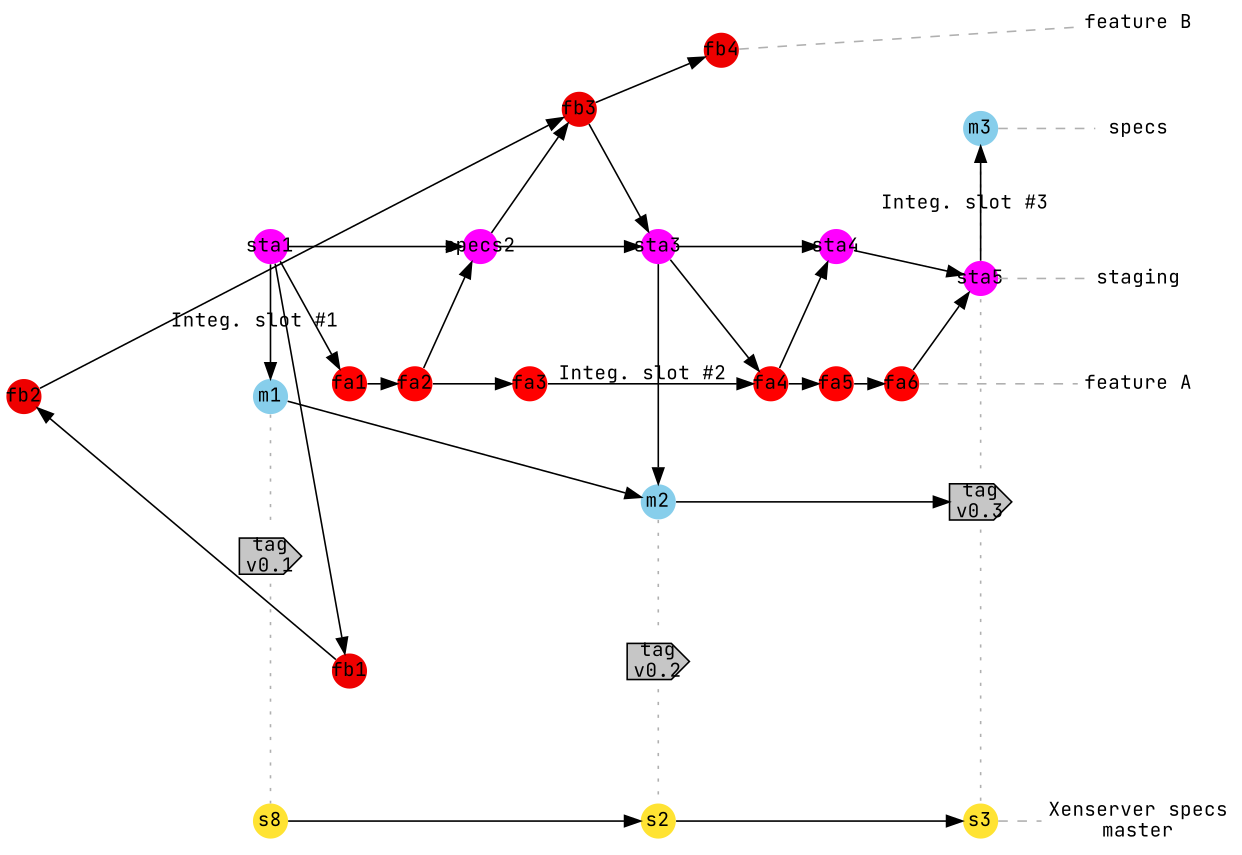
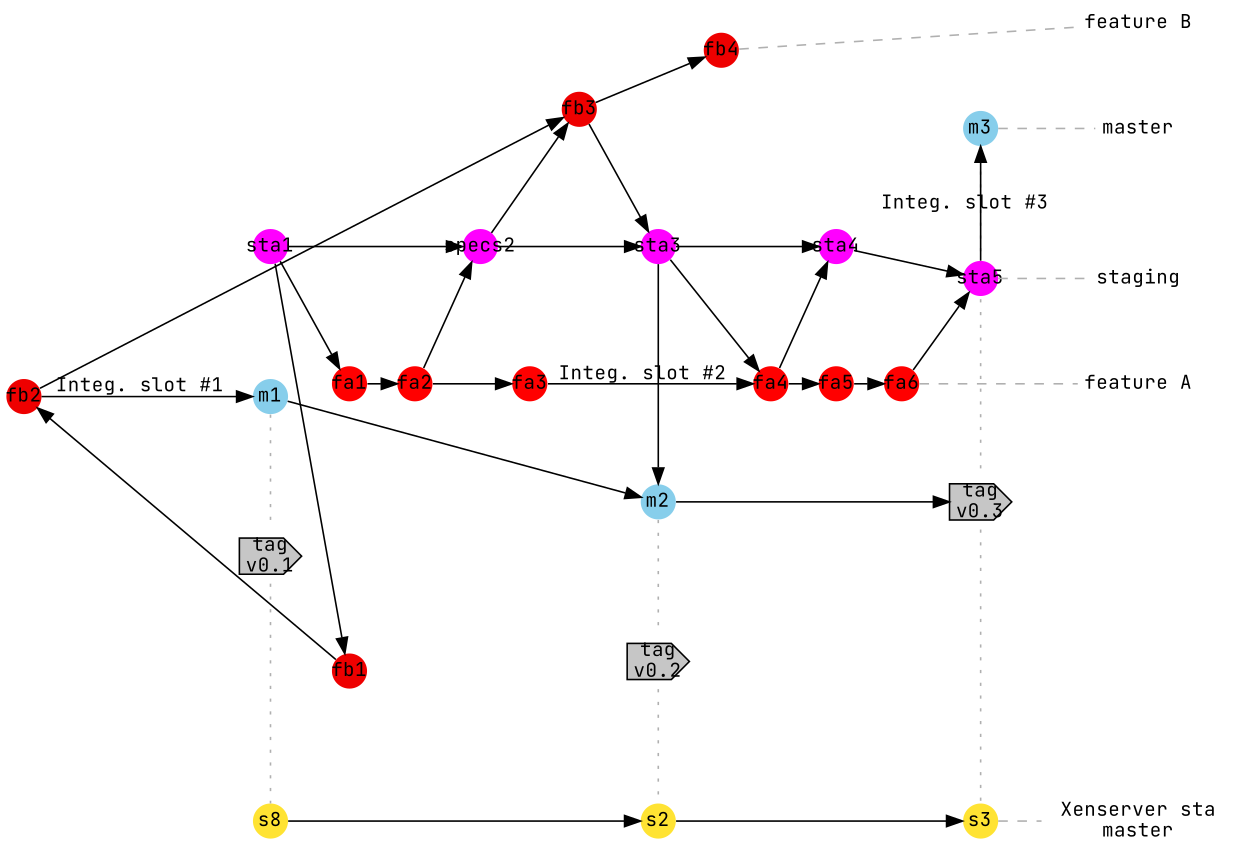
(1139, 128) -> (1139, 128)
(270, 313) -> (139, 397)
(1139, 821) -> (1139, 821)
